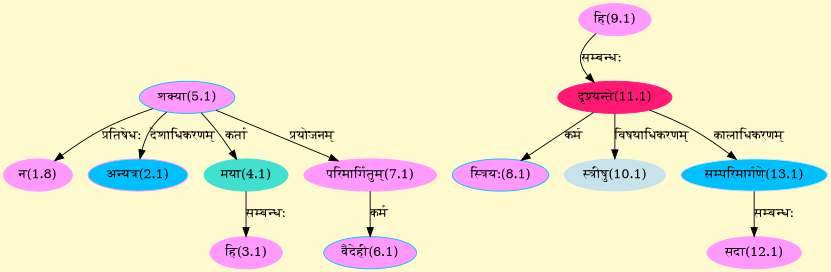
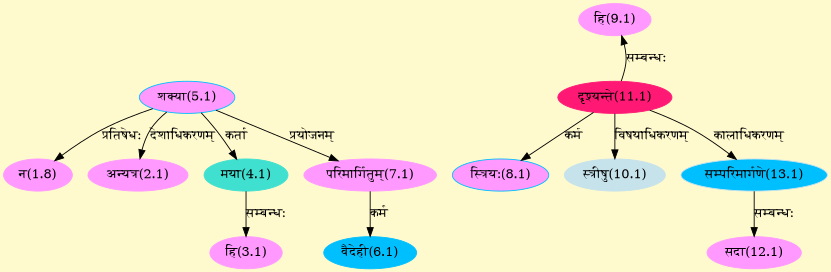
(581, 53) -> (626, 63)
(138, 175) -> (138, 175)
(370, 253) -> (370, 253)
